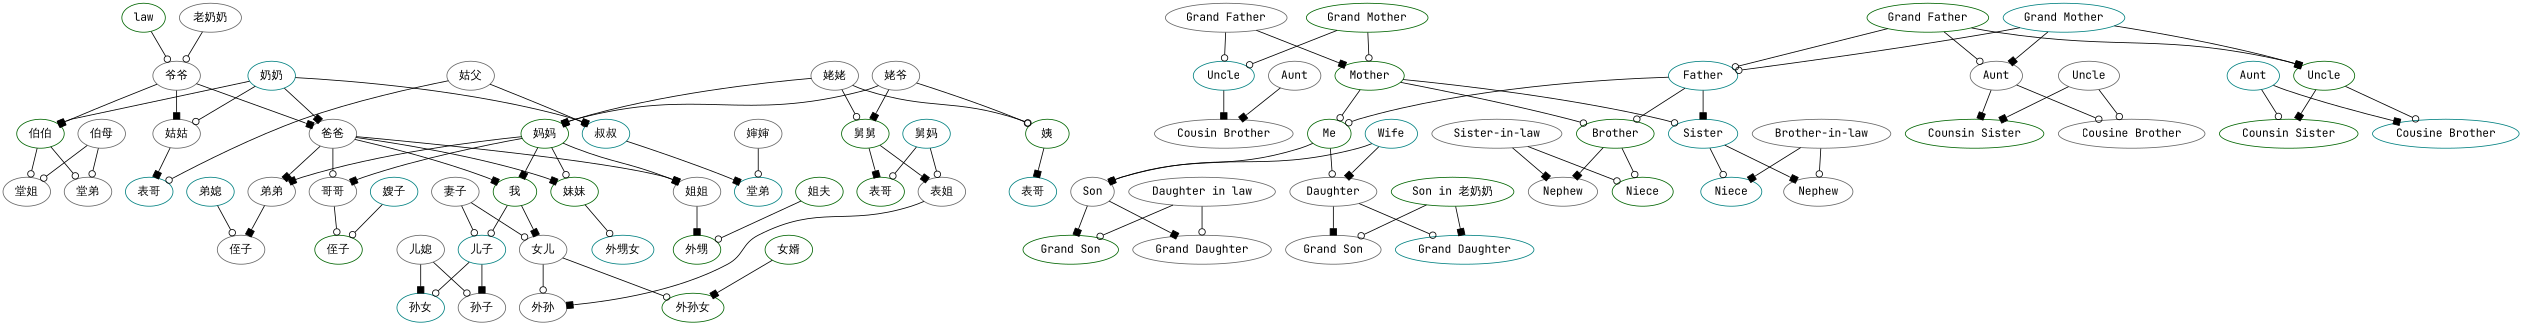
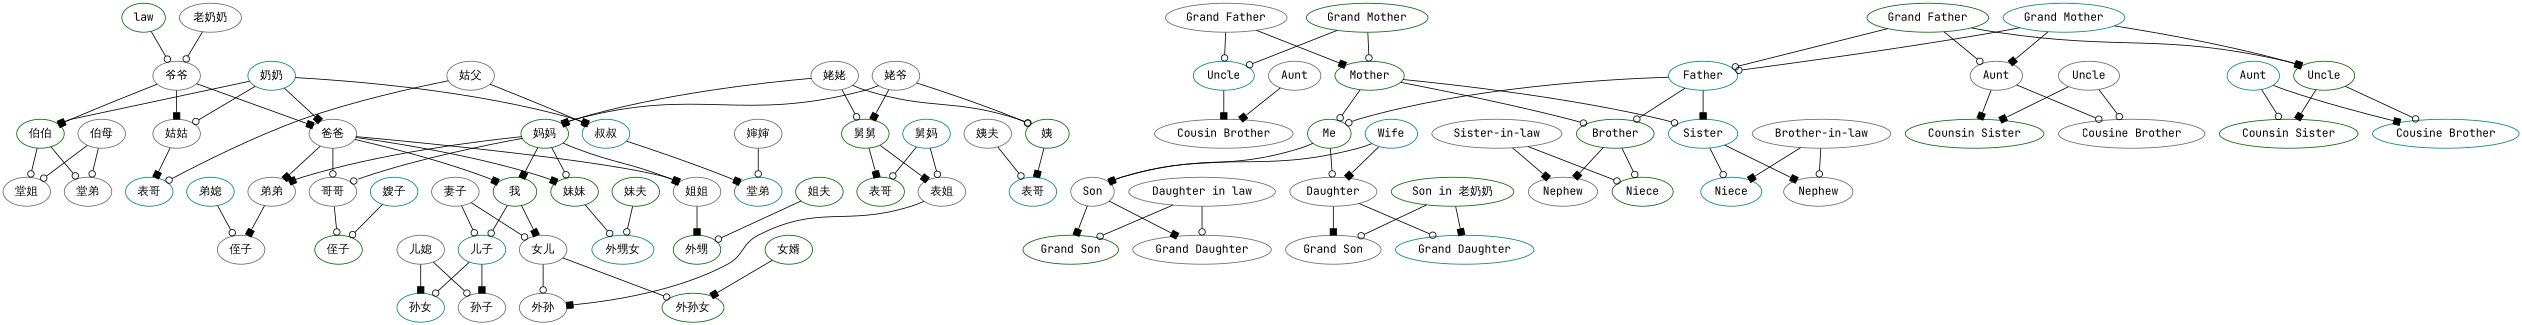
none -> (988, 134)
(419, 161) -> (419, 161)
none -> (636, 192)
